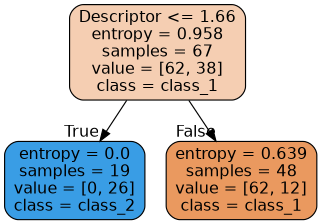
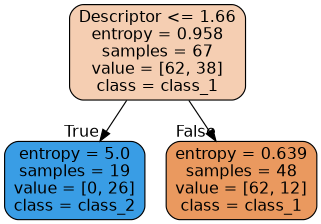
(75, 181) -> (75, 181)
